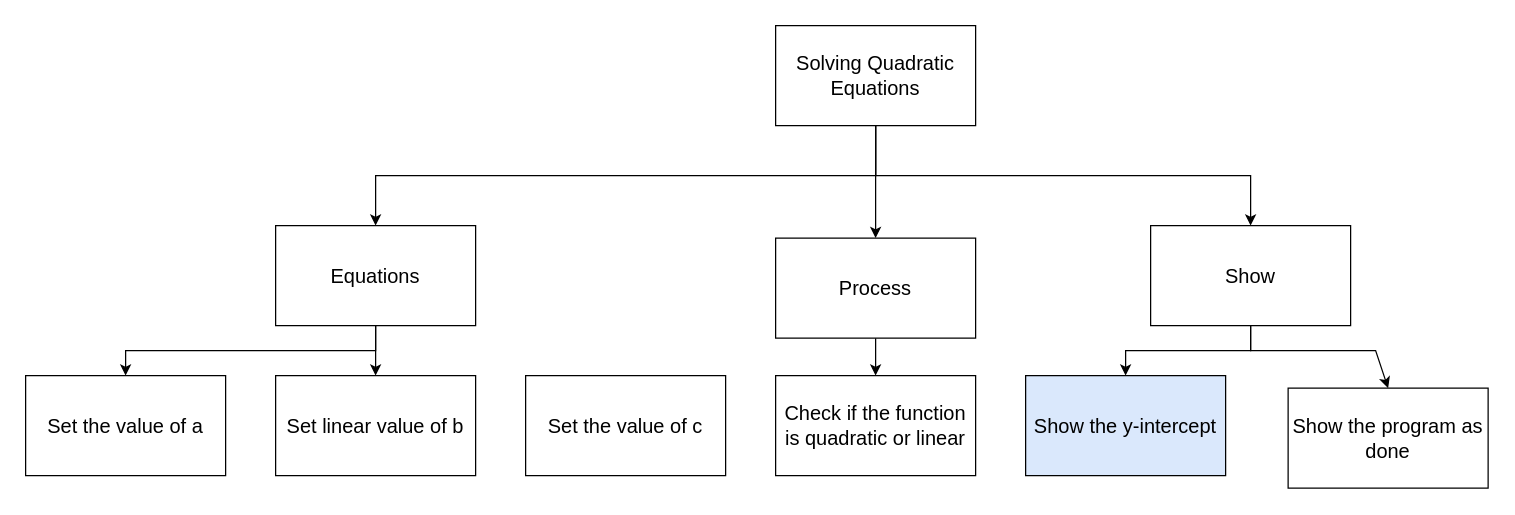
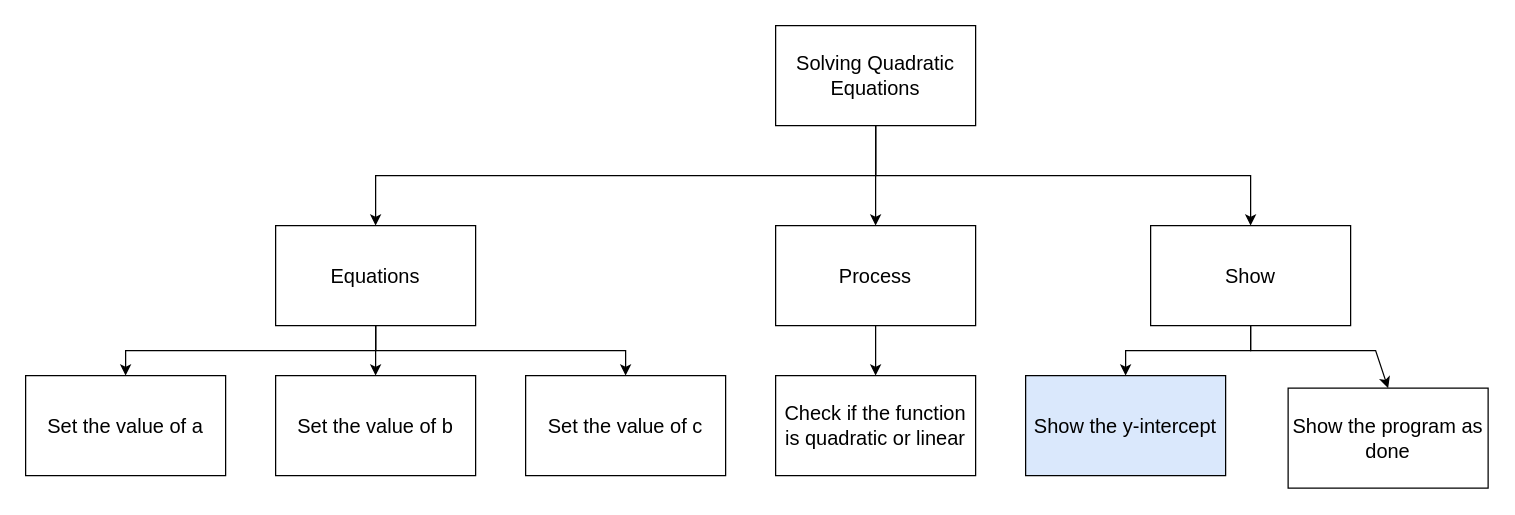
(876, 288) -> (876, 276)
none -> (510, 351)
(376, 426) -> (376, 426)
